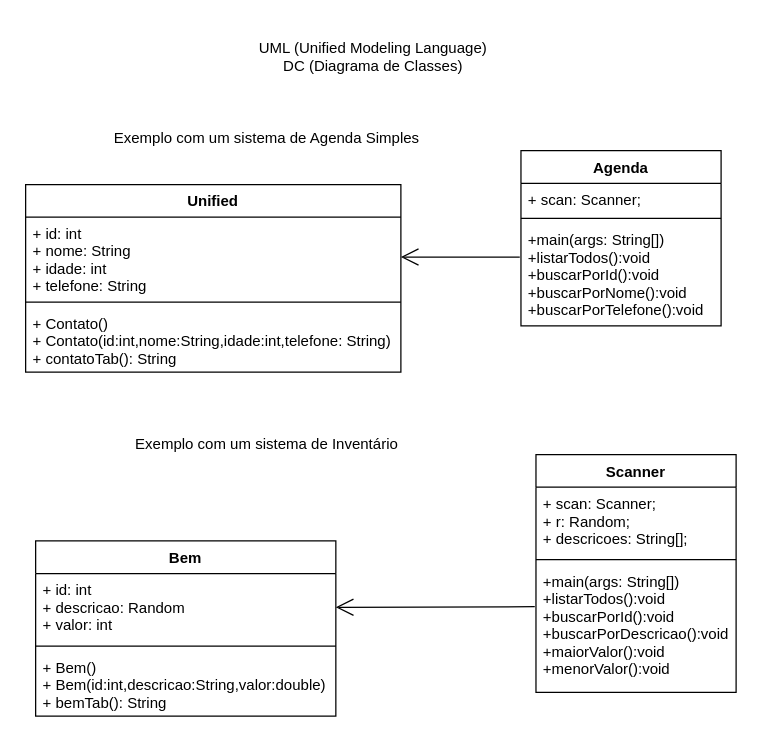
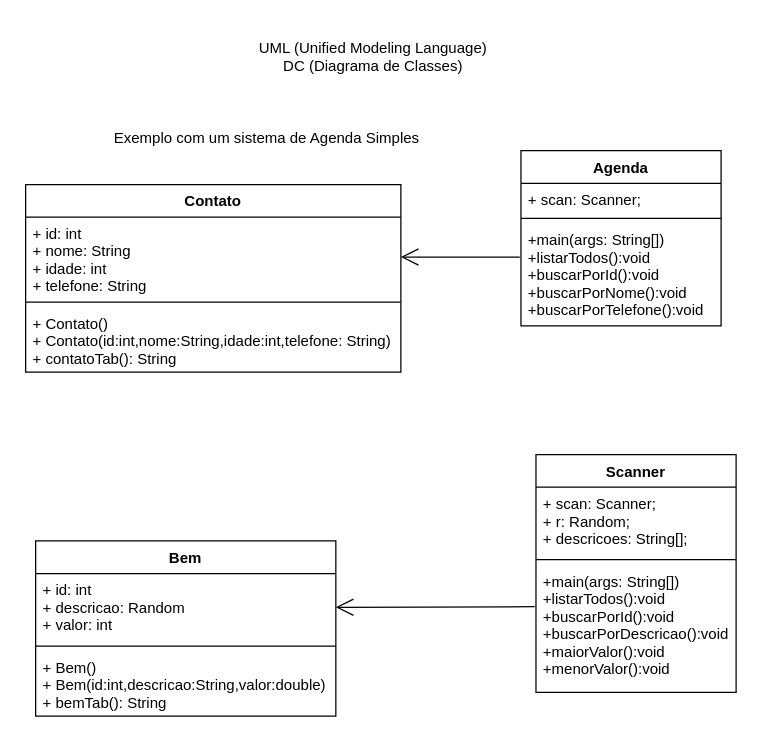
(213, 201) -> (213, 201)
(267, 444) -> none
